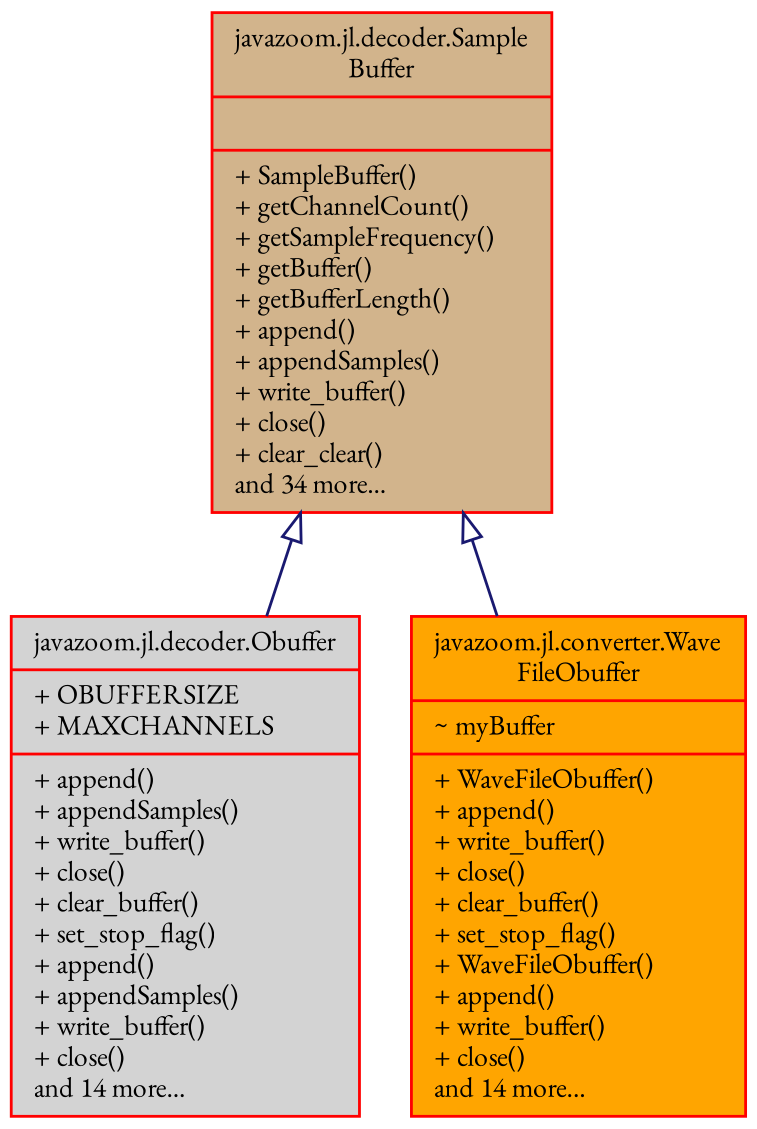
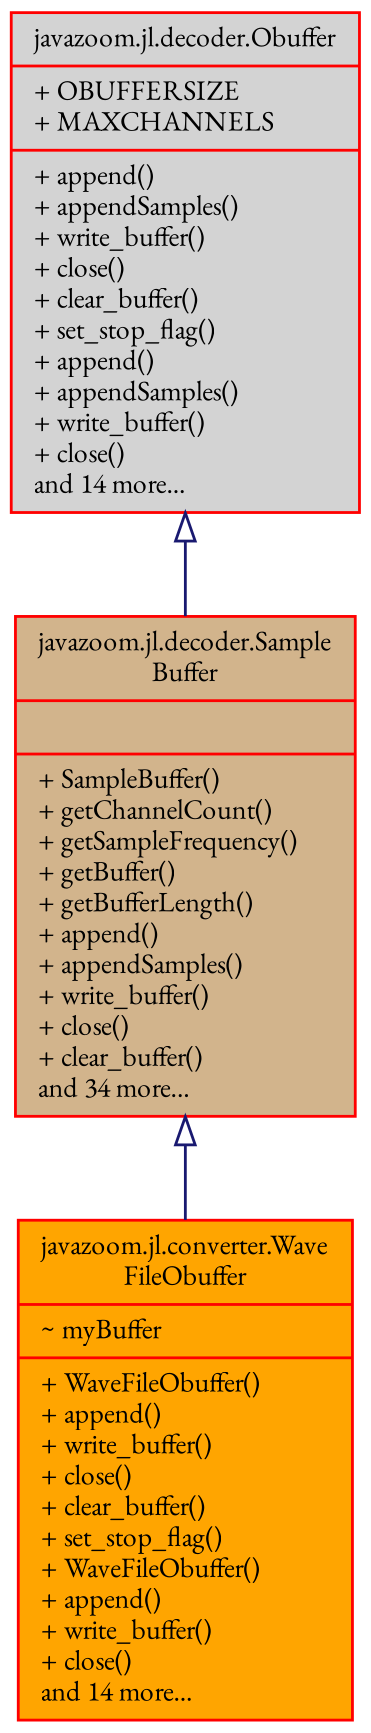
(309, 454) -> (121, 1057)
(279, 578) -> (185, 579)
